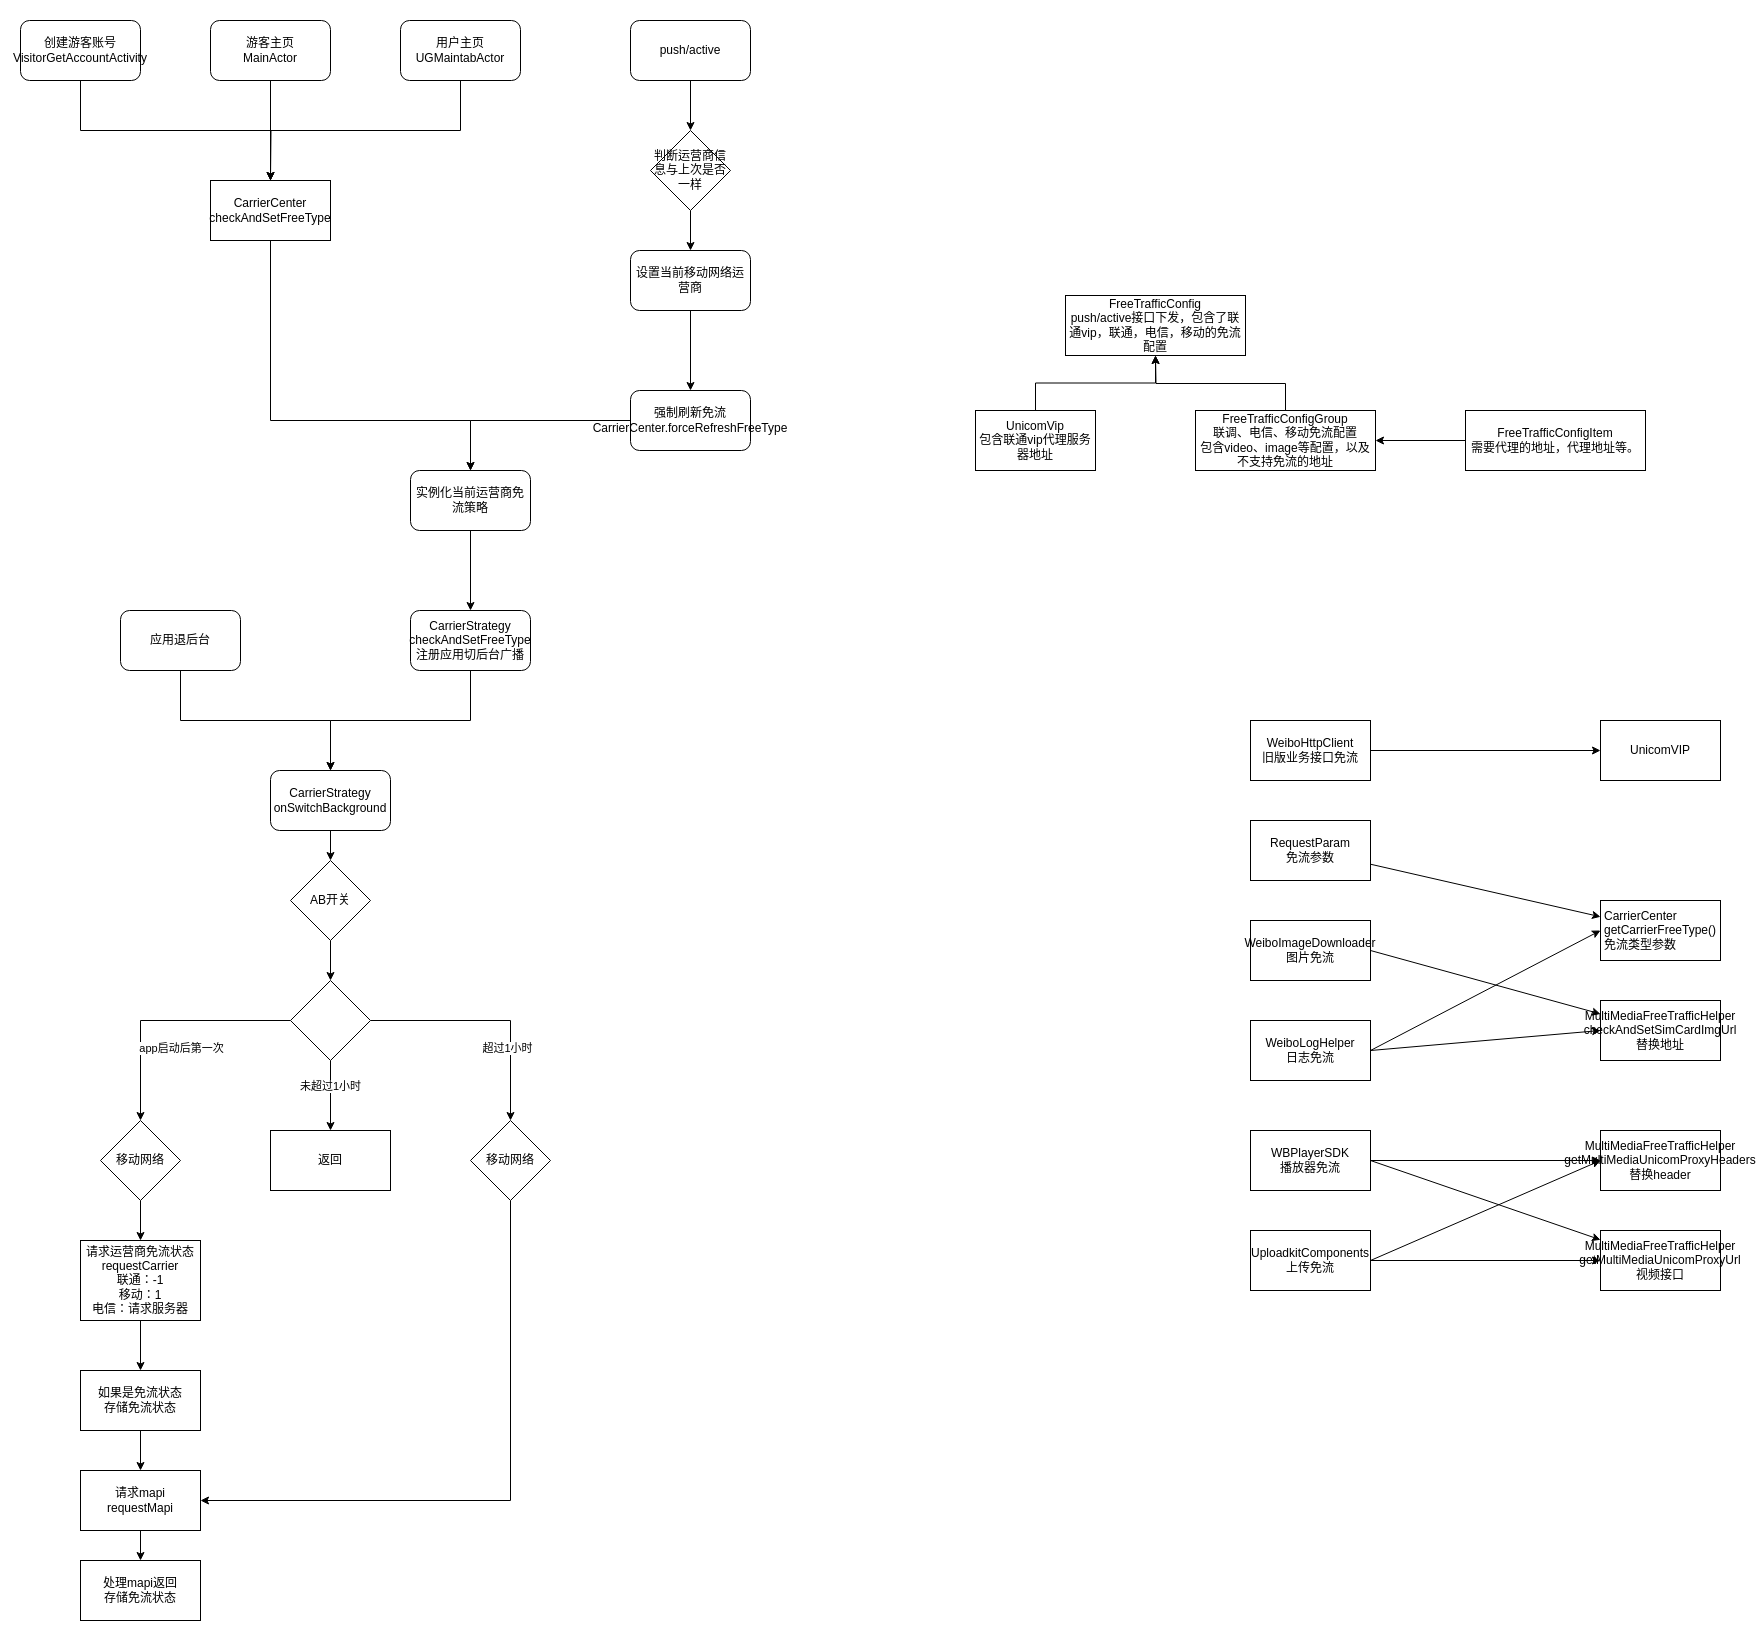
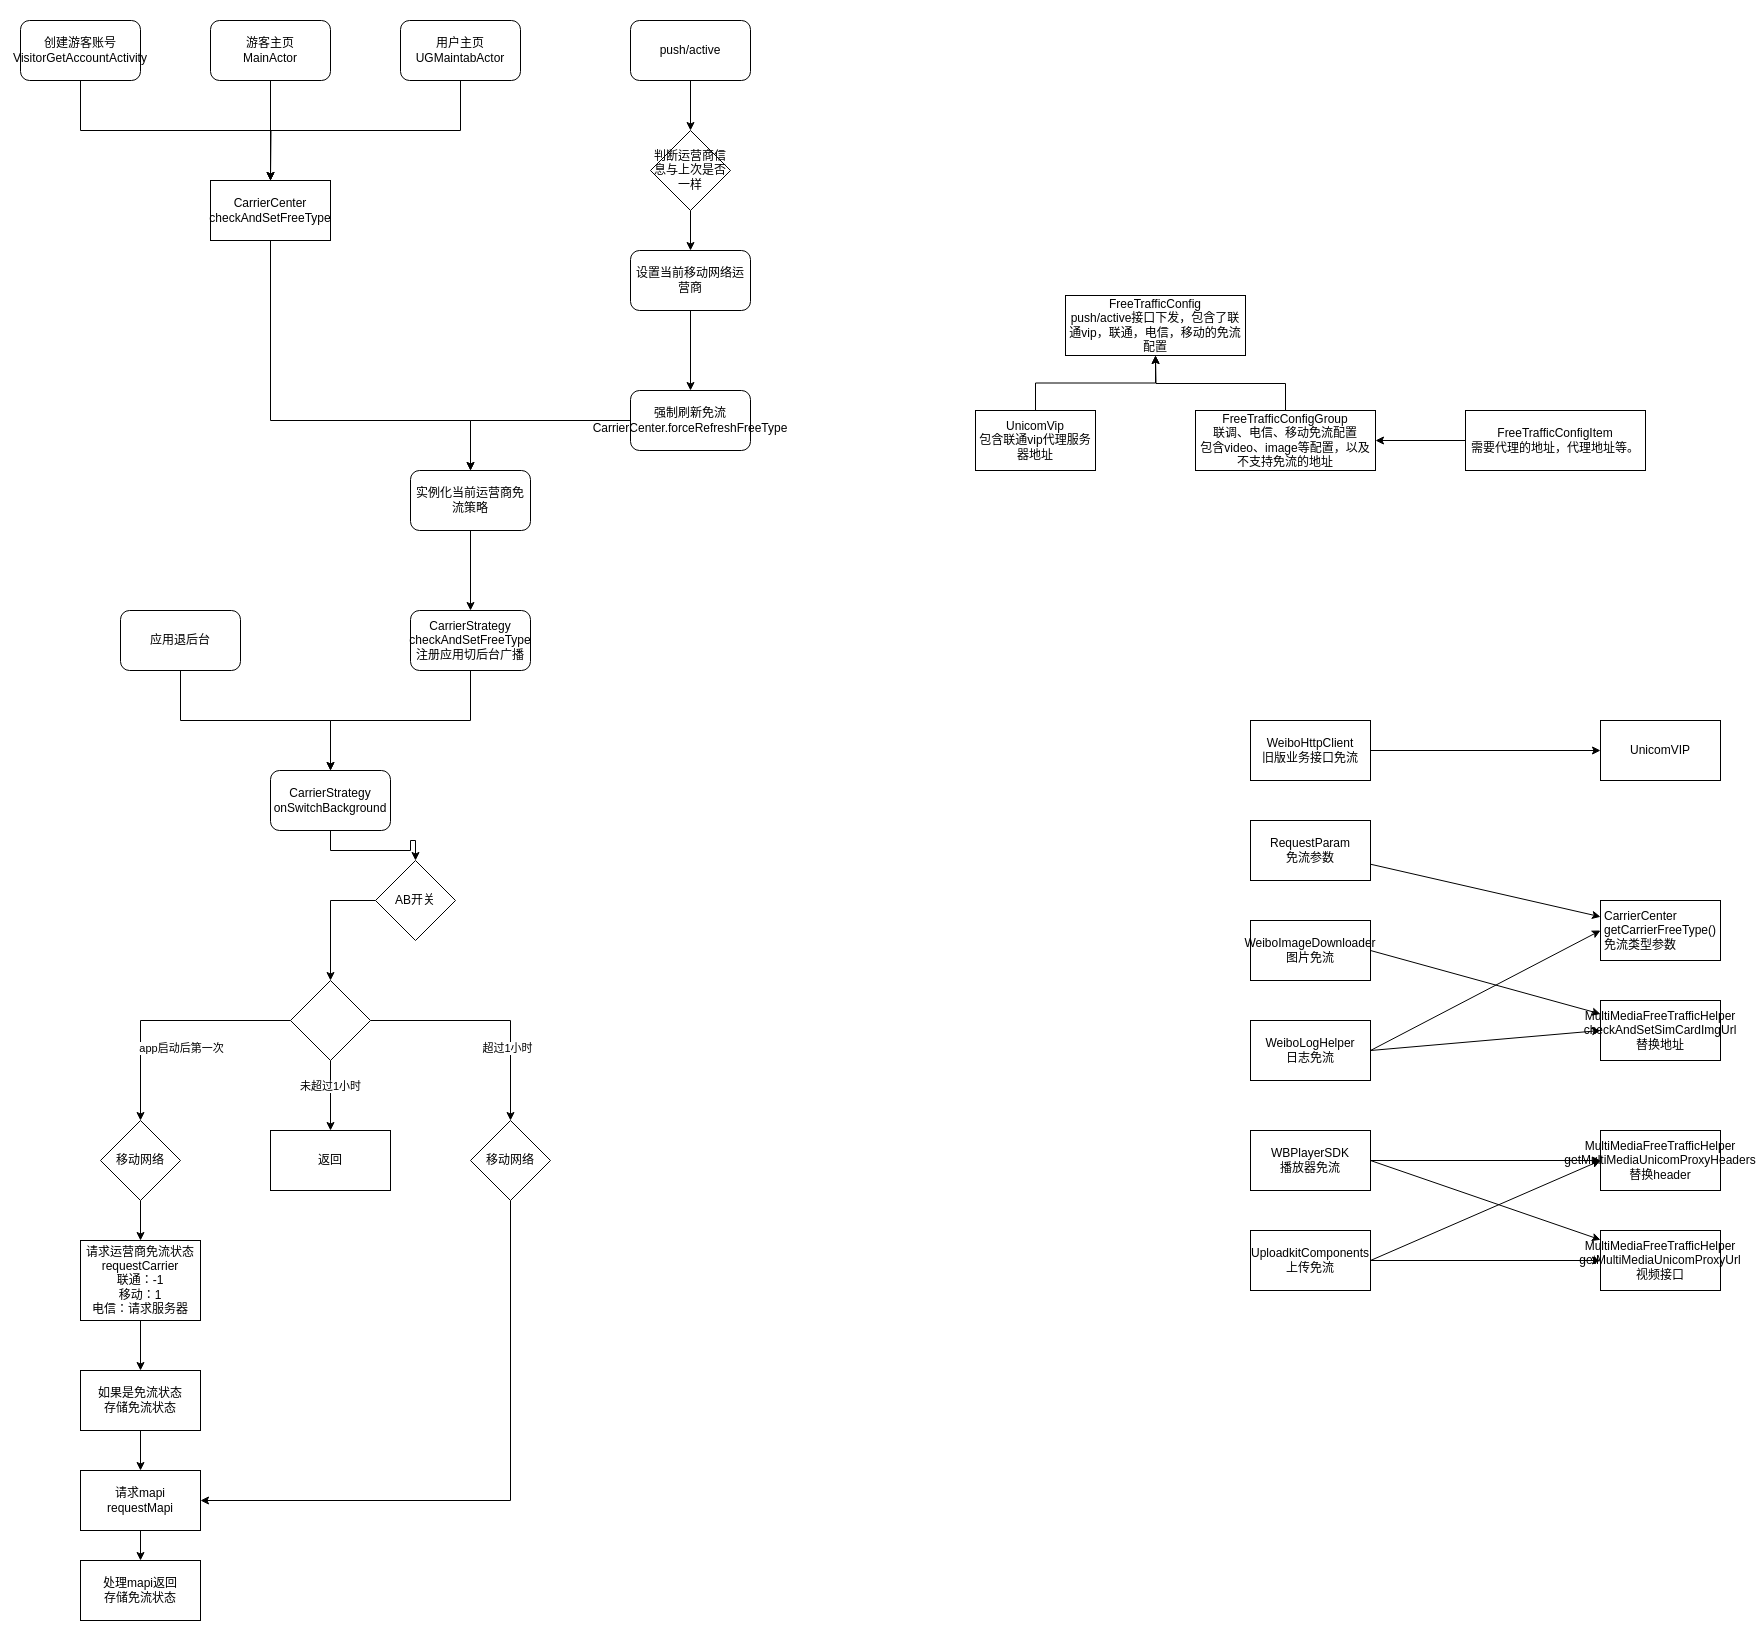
(331, 901) -> (416, 901)
